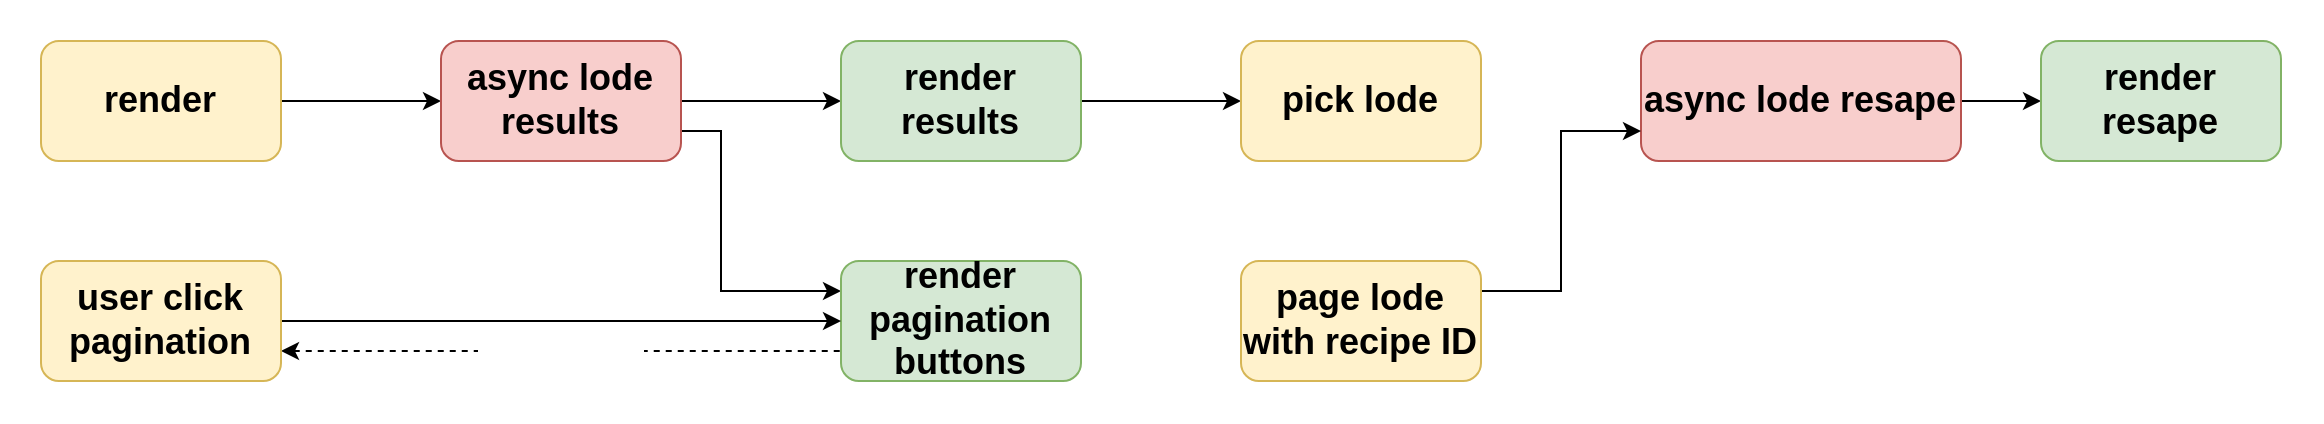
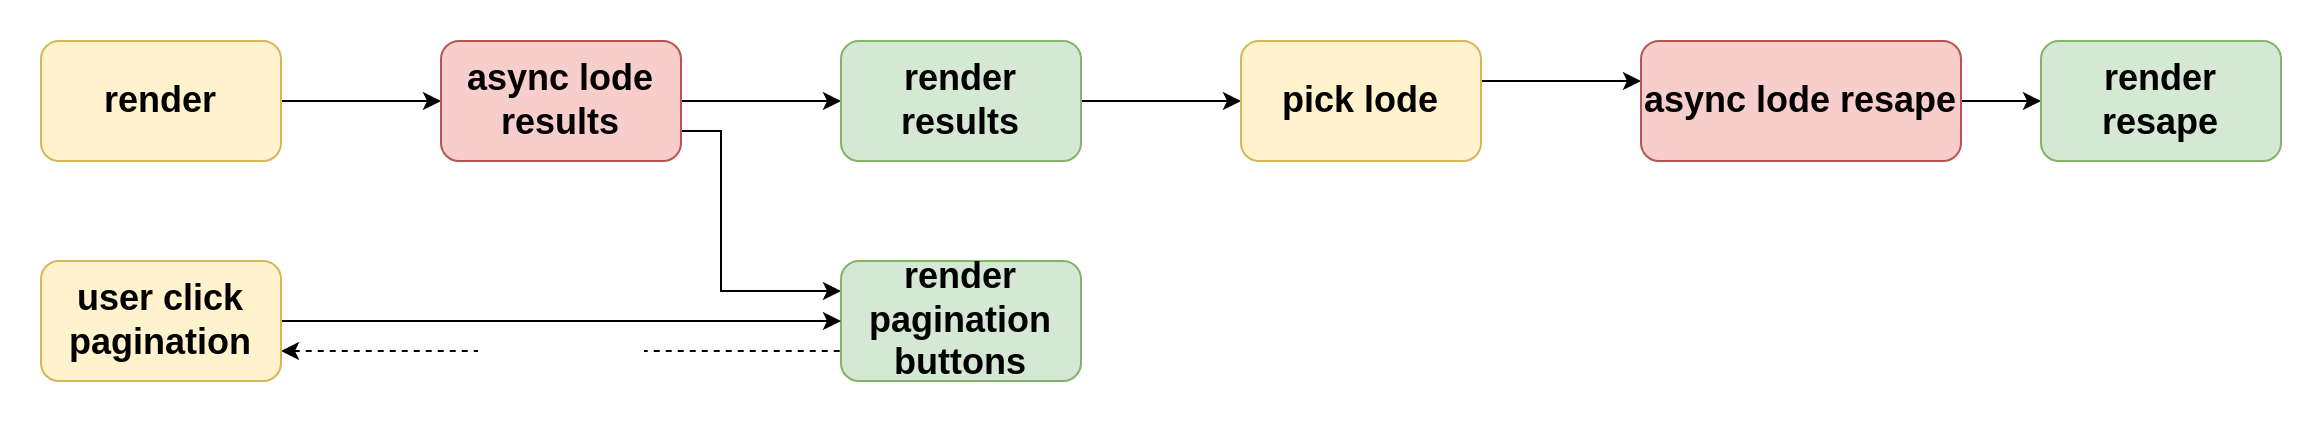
none -> (1554, 81)
(1561, 218) -> none
(1361, 321) -> none
